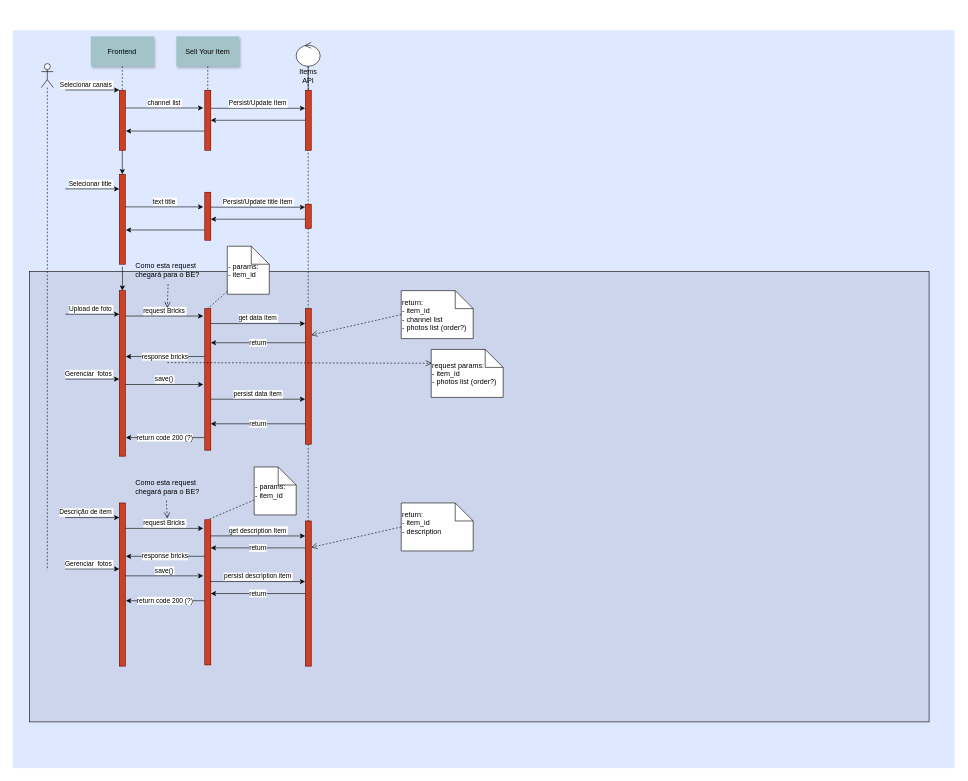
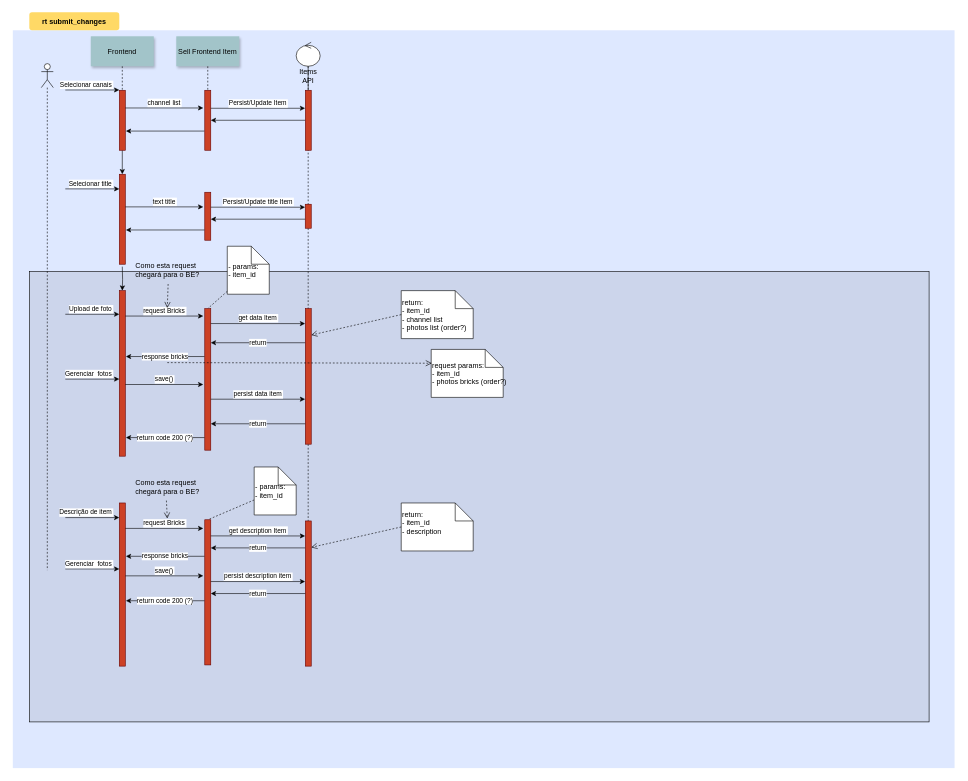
none -> (74, 21)
(207, 52) -> (207, 52)
(460, 365) -> (460, 365)
